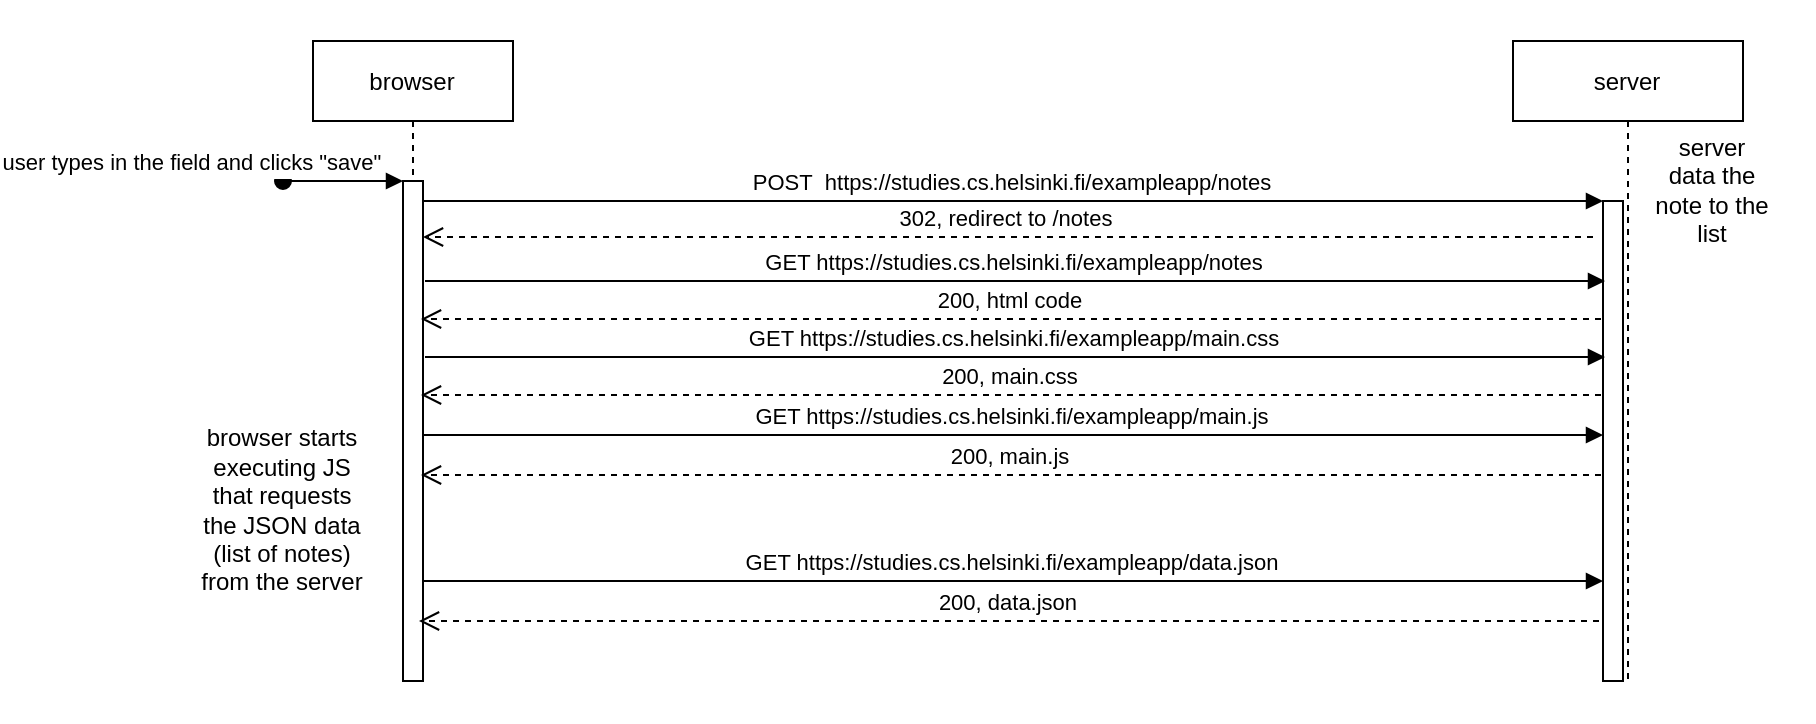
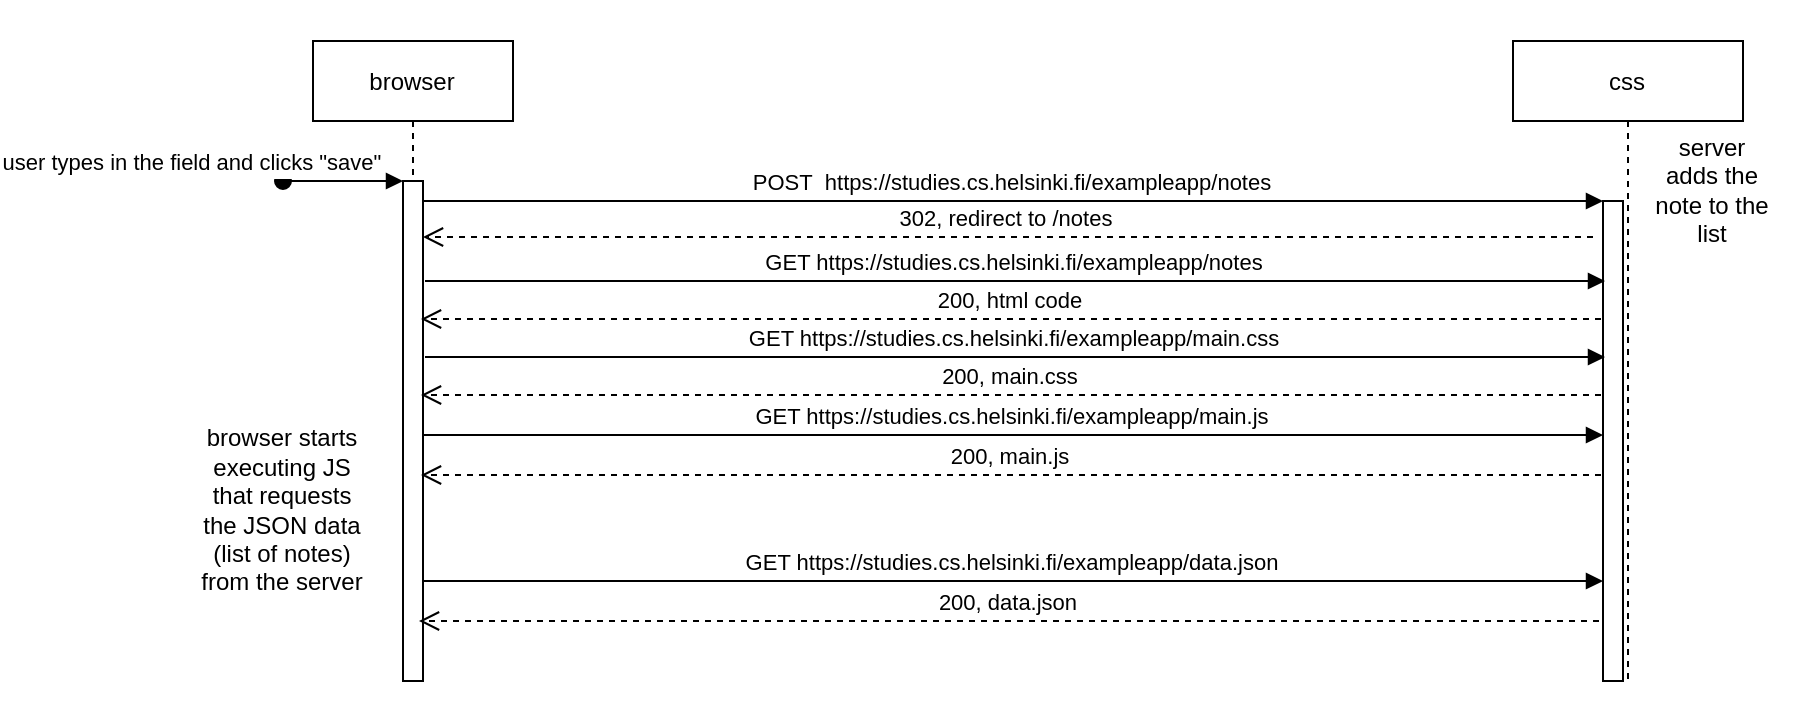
(1627, 82) -> (1627, 82)
(1713, 191) -> (1713, 191)
